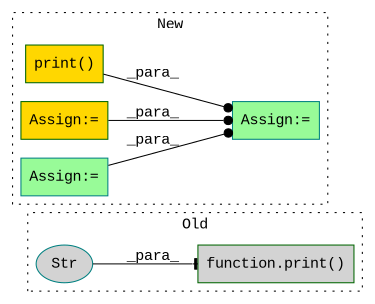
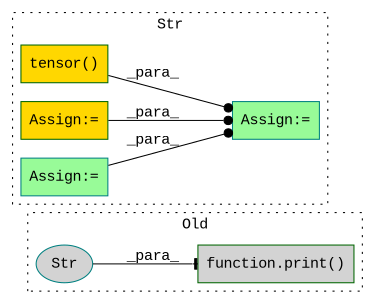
(170, 25) -> (170, 25)
(64, 64) -> (64, 64)
